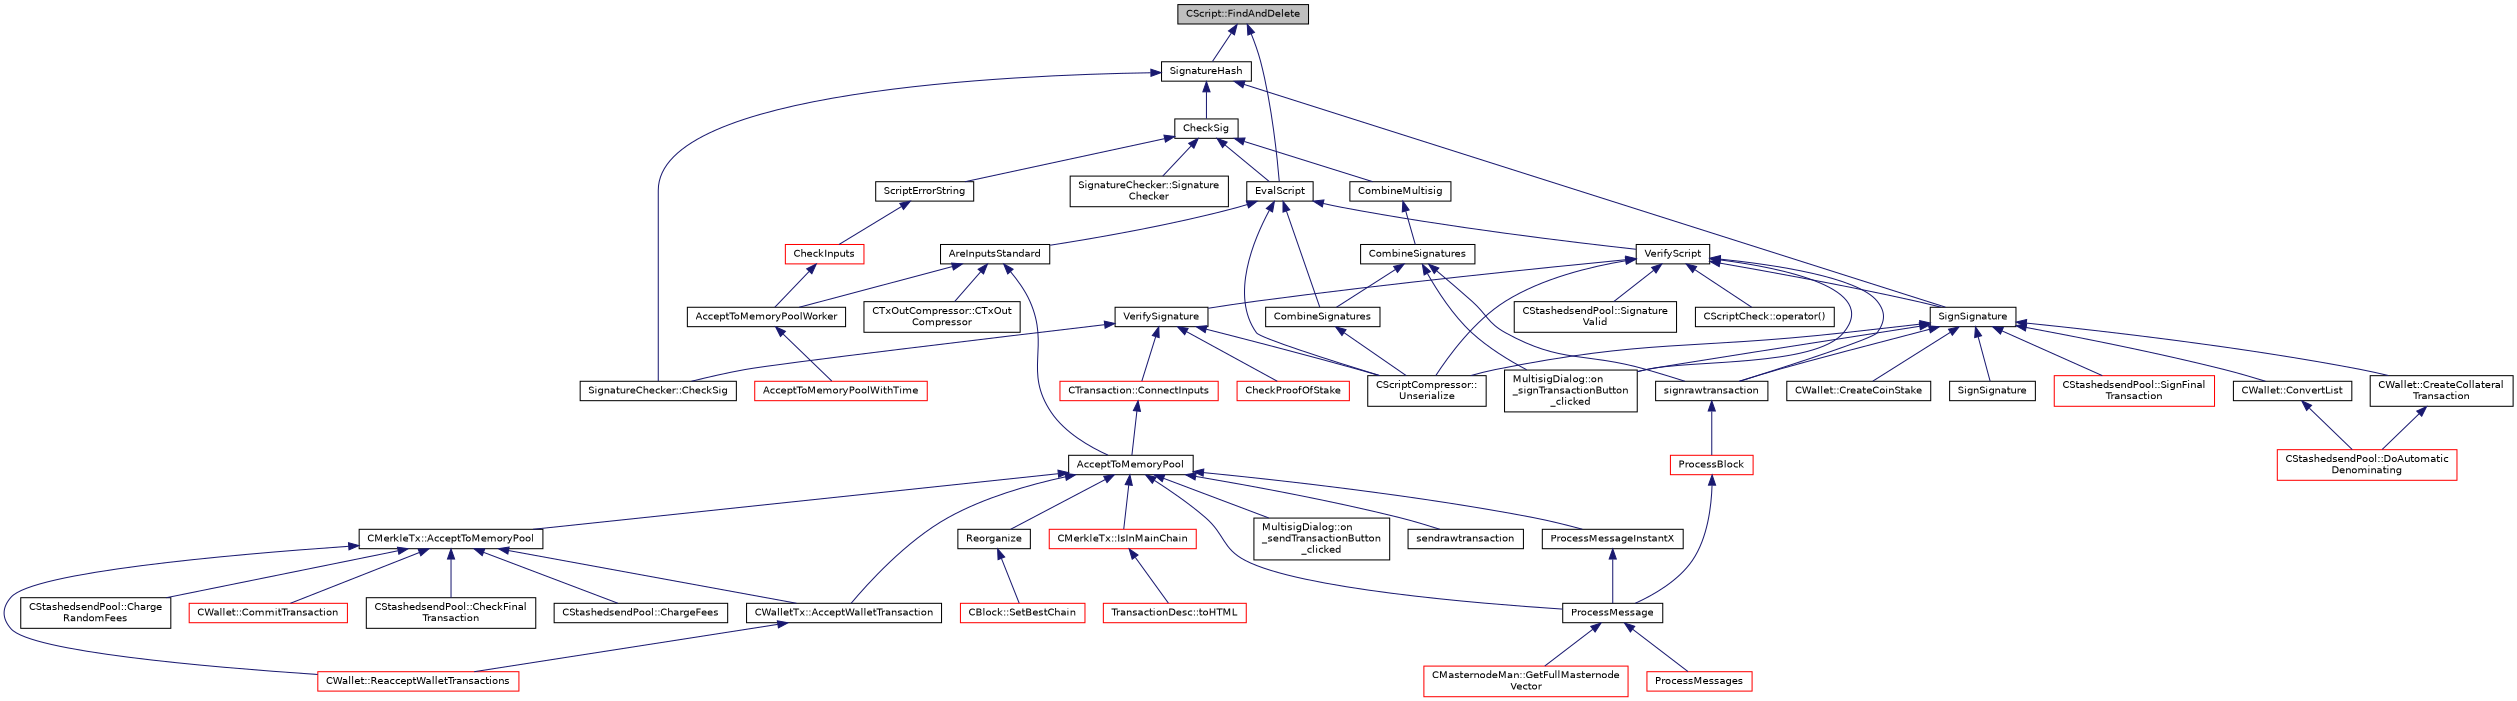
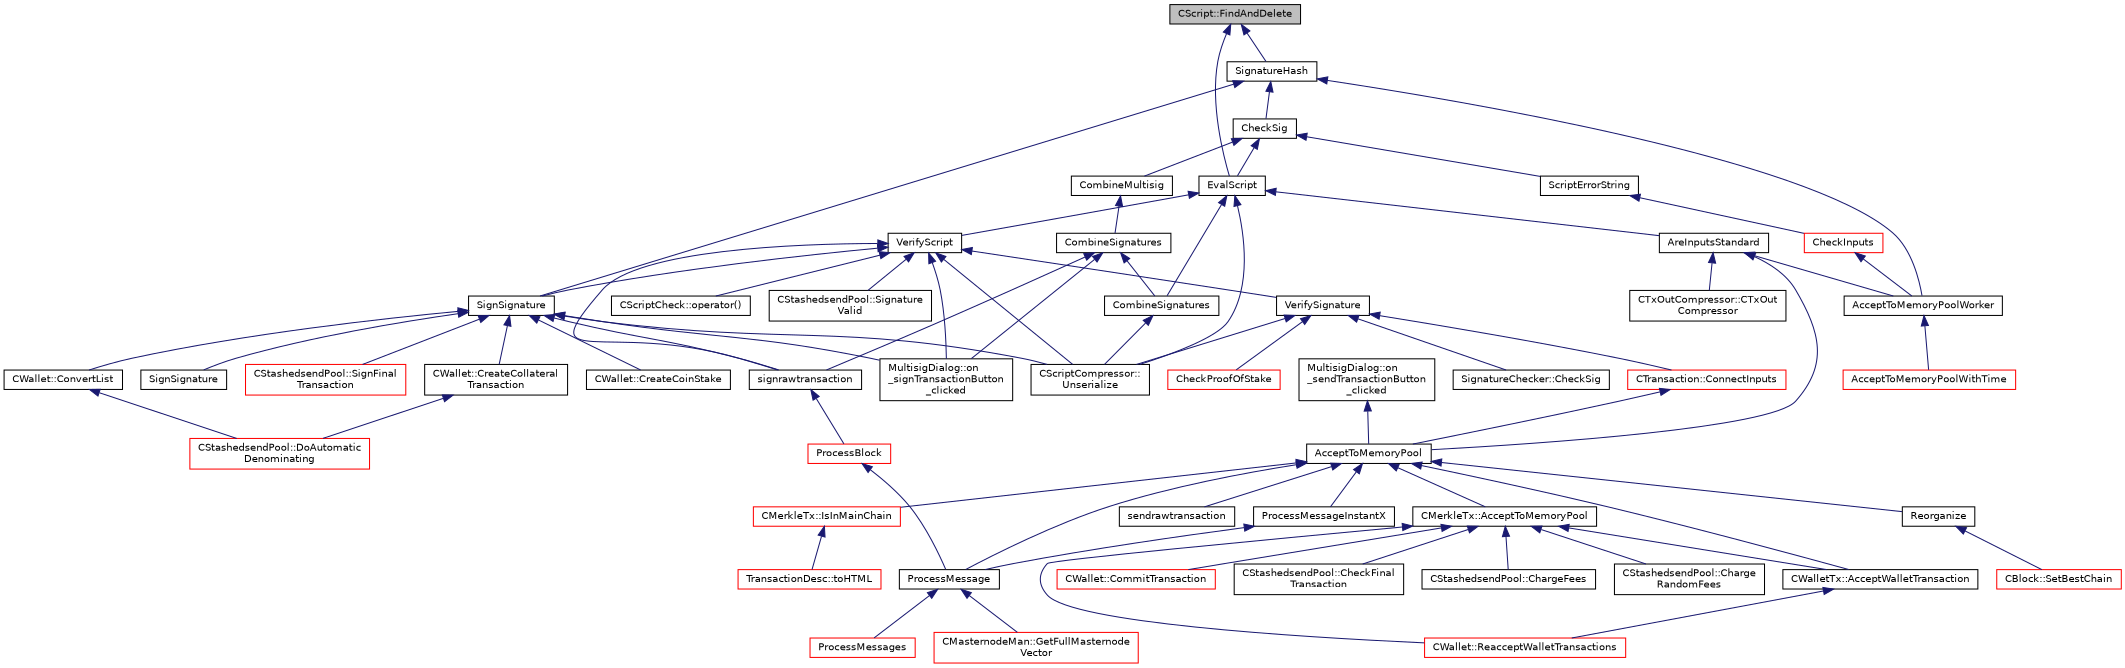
(794, 107) -> (1651, 142)
(1149, 191) -> none
(1216, 498) -> (1368, 428)
